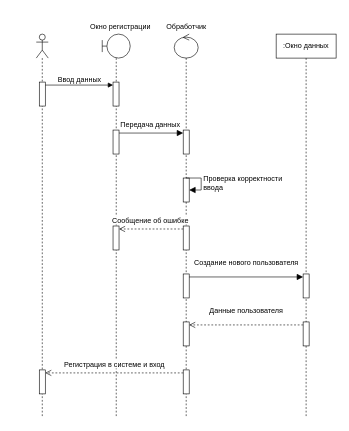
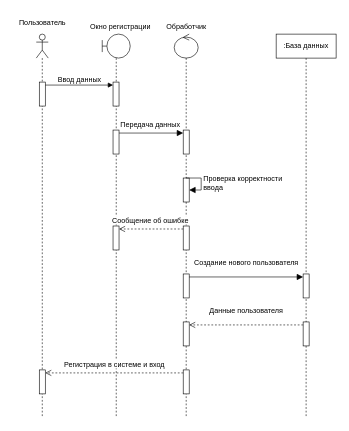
none -> (42, 23)
(306, 46) -> (306, 46)
